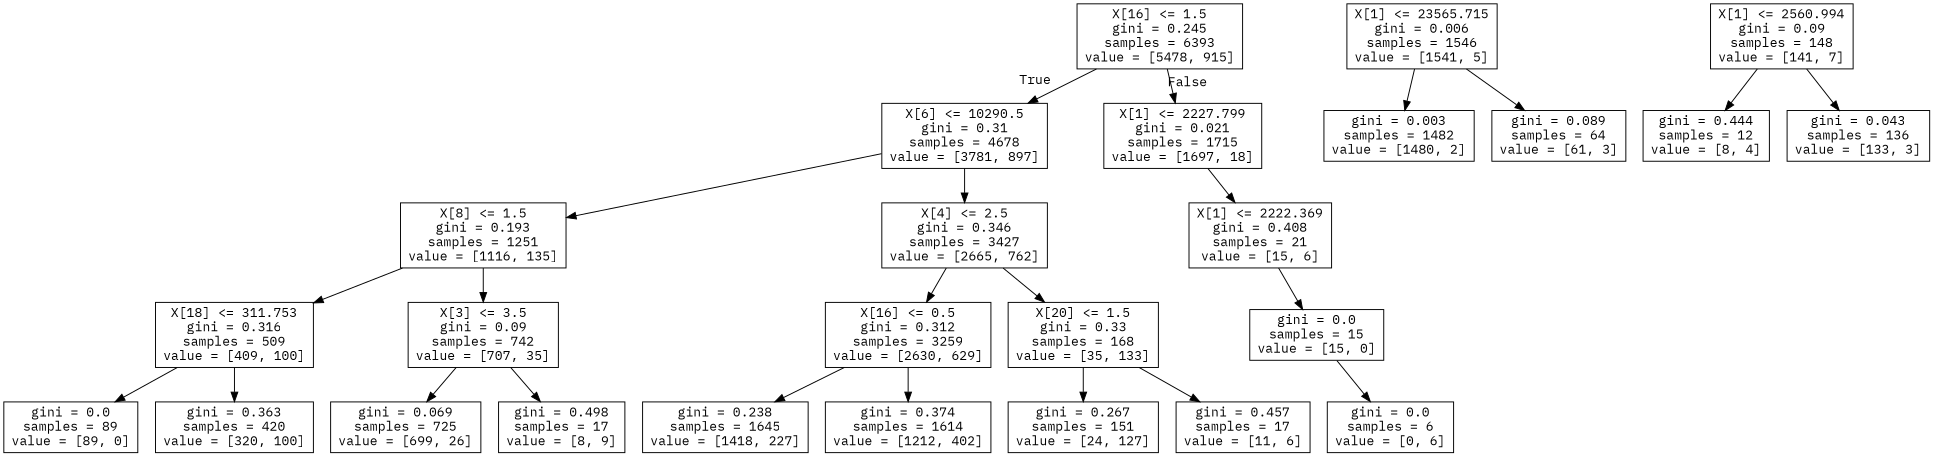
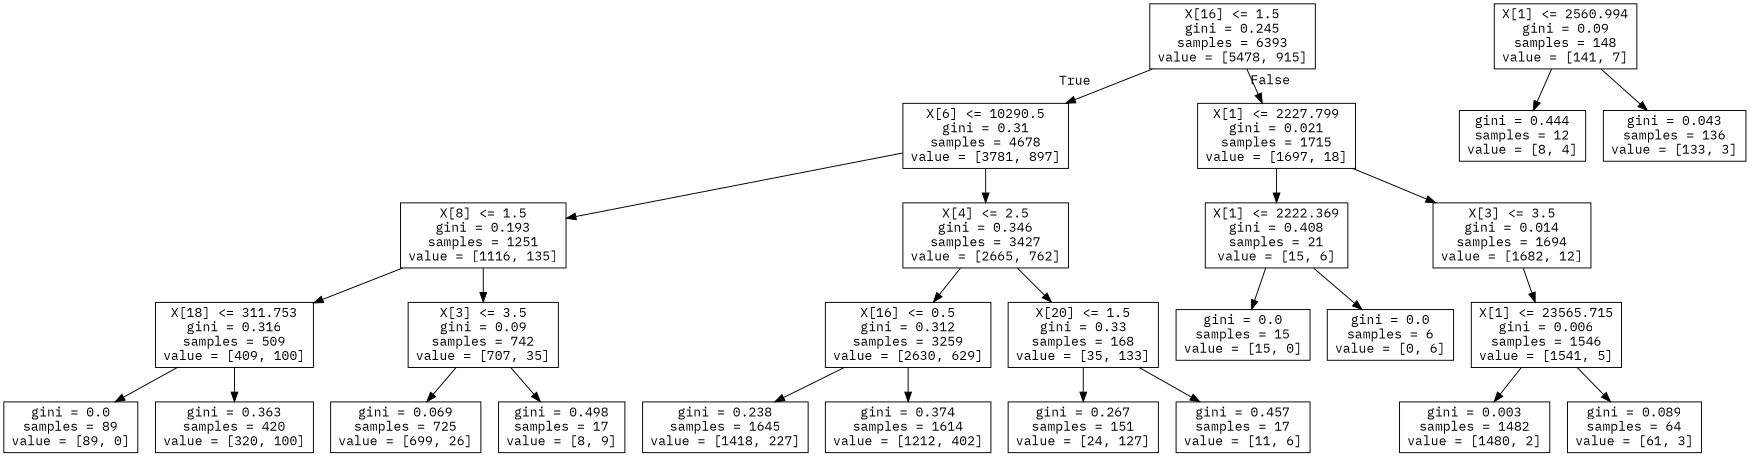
none -> (1512, 235)
(1351, 377) -> (1334, 286)
